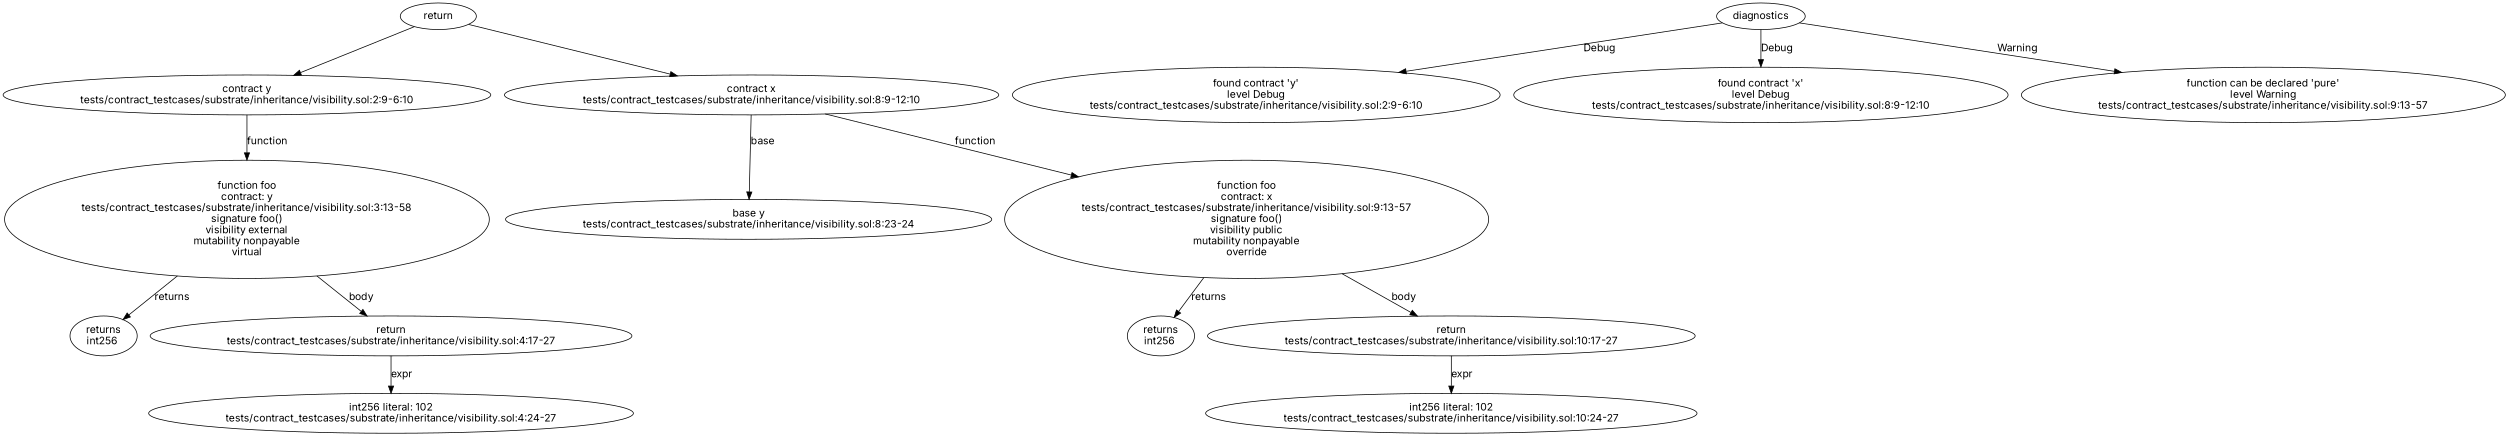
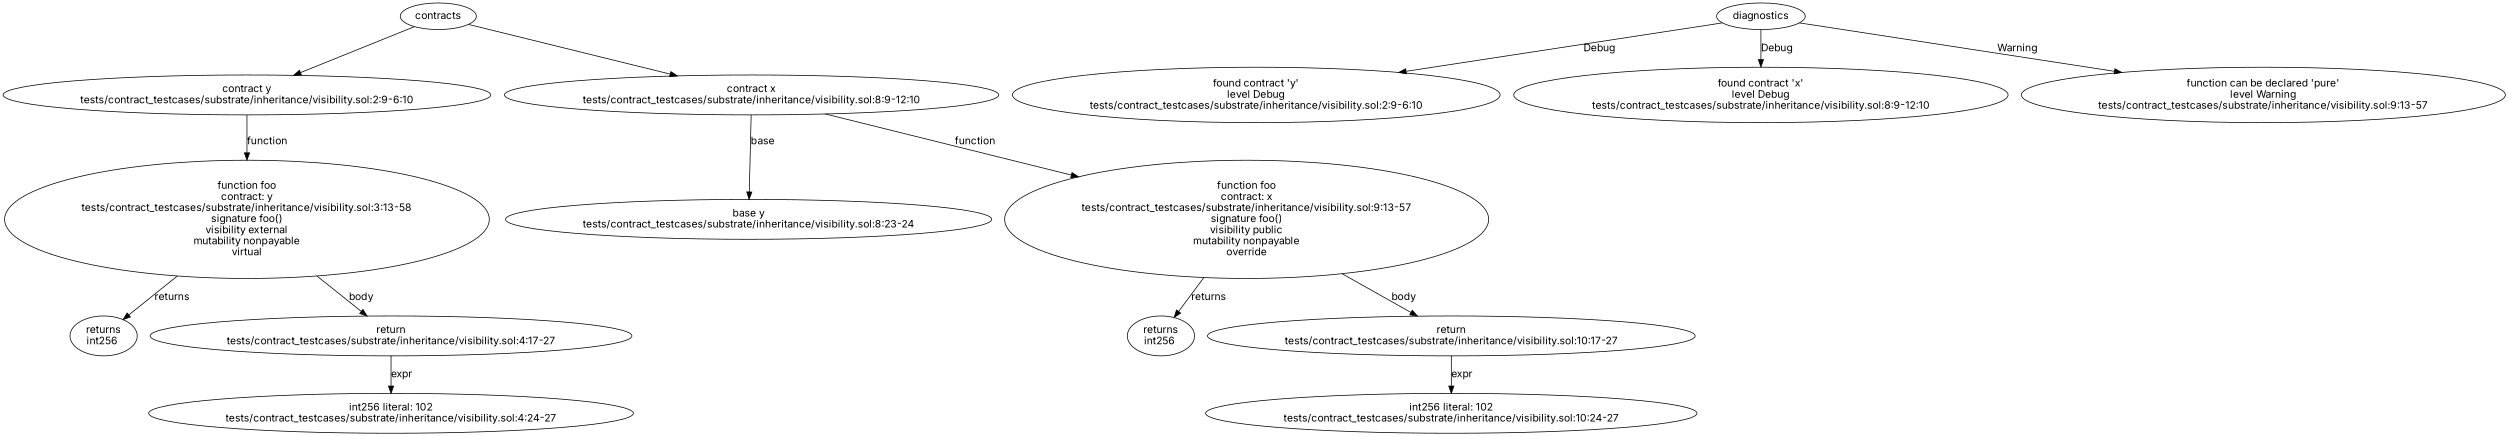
(438, 16) -> (438, 16)
